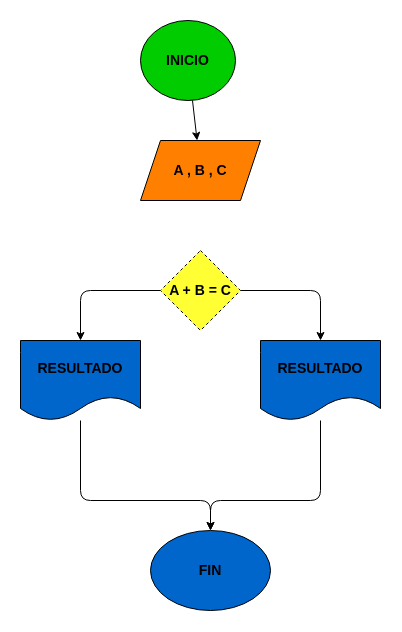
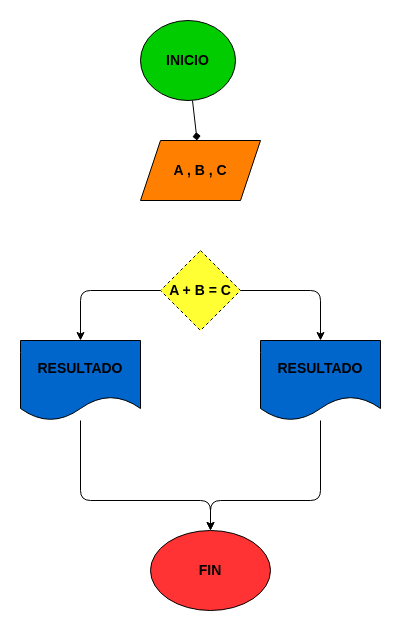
(196, 132) -> (196, 131)
(211, 571) -> (211, 571)
